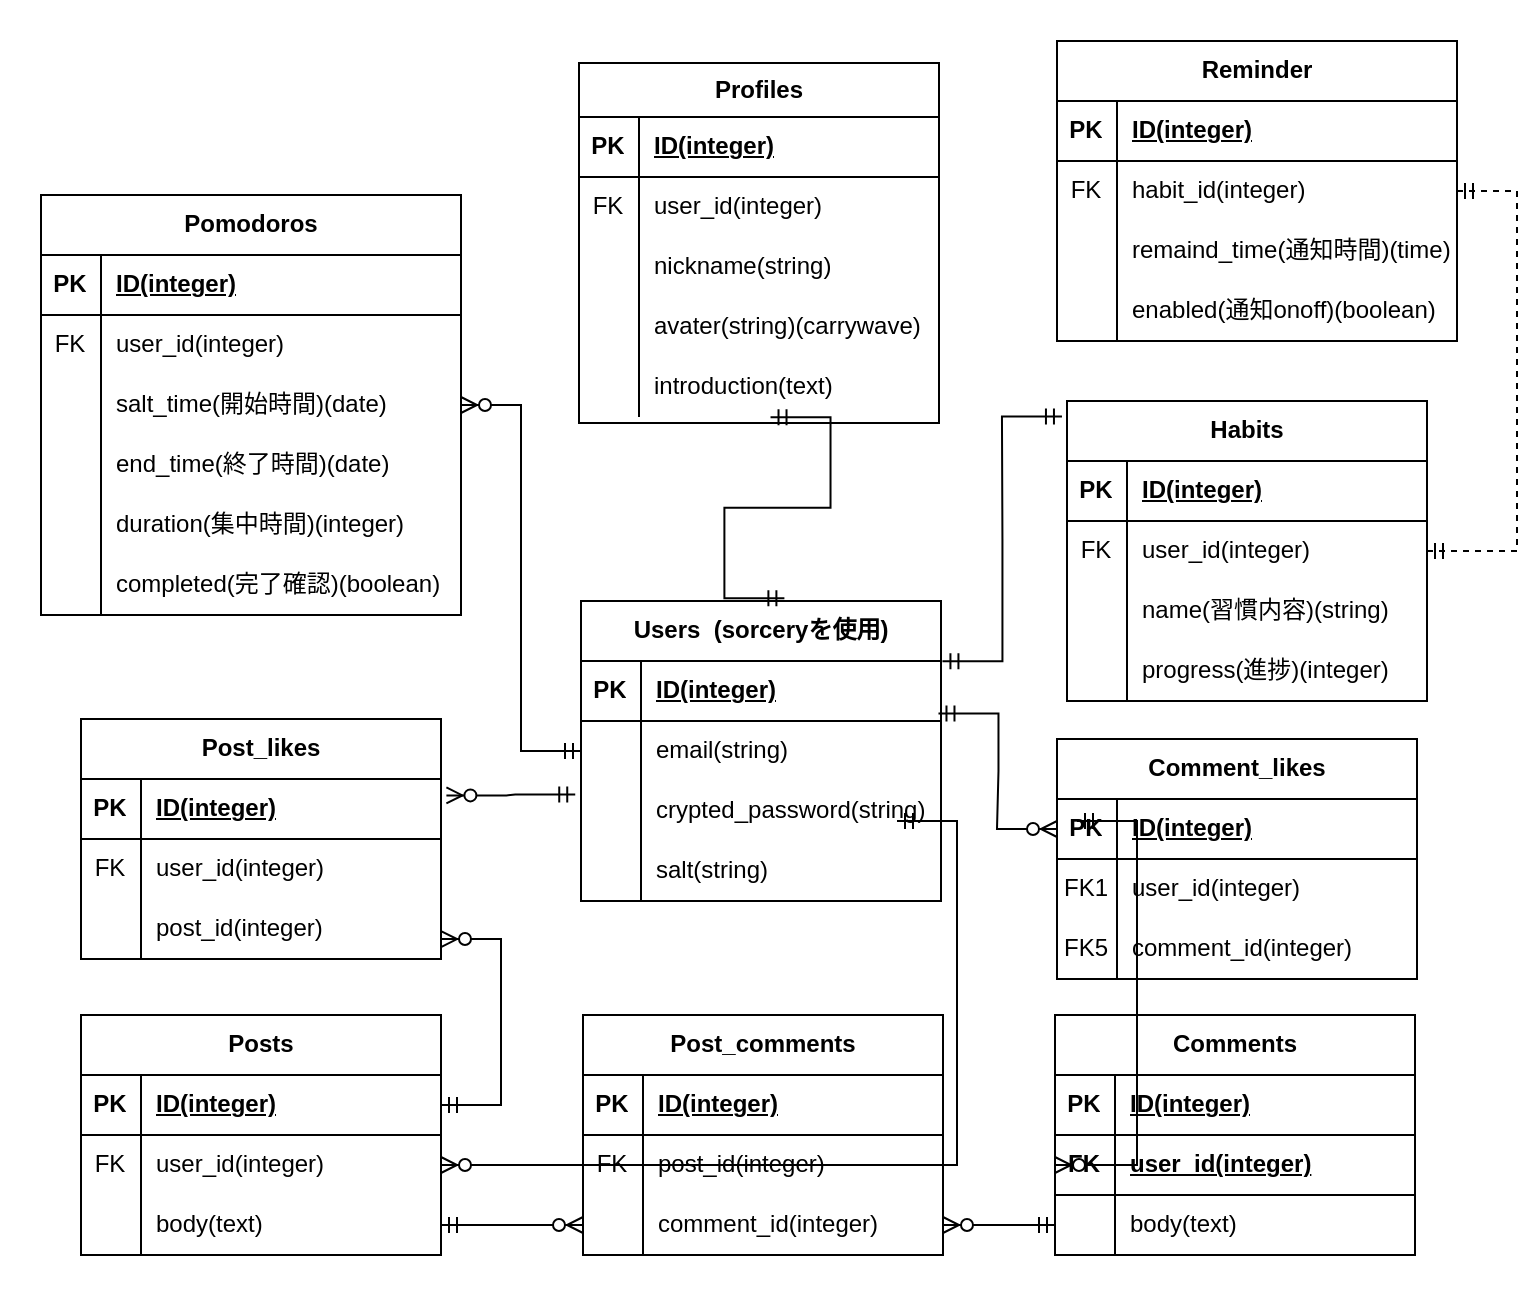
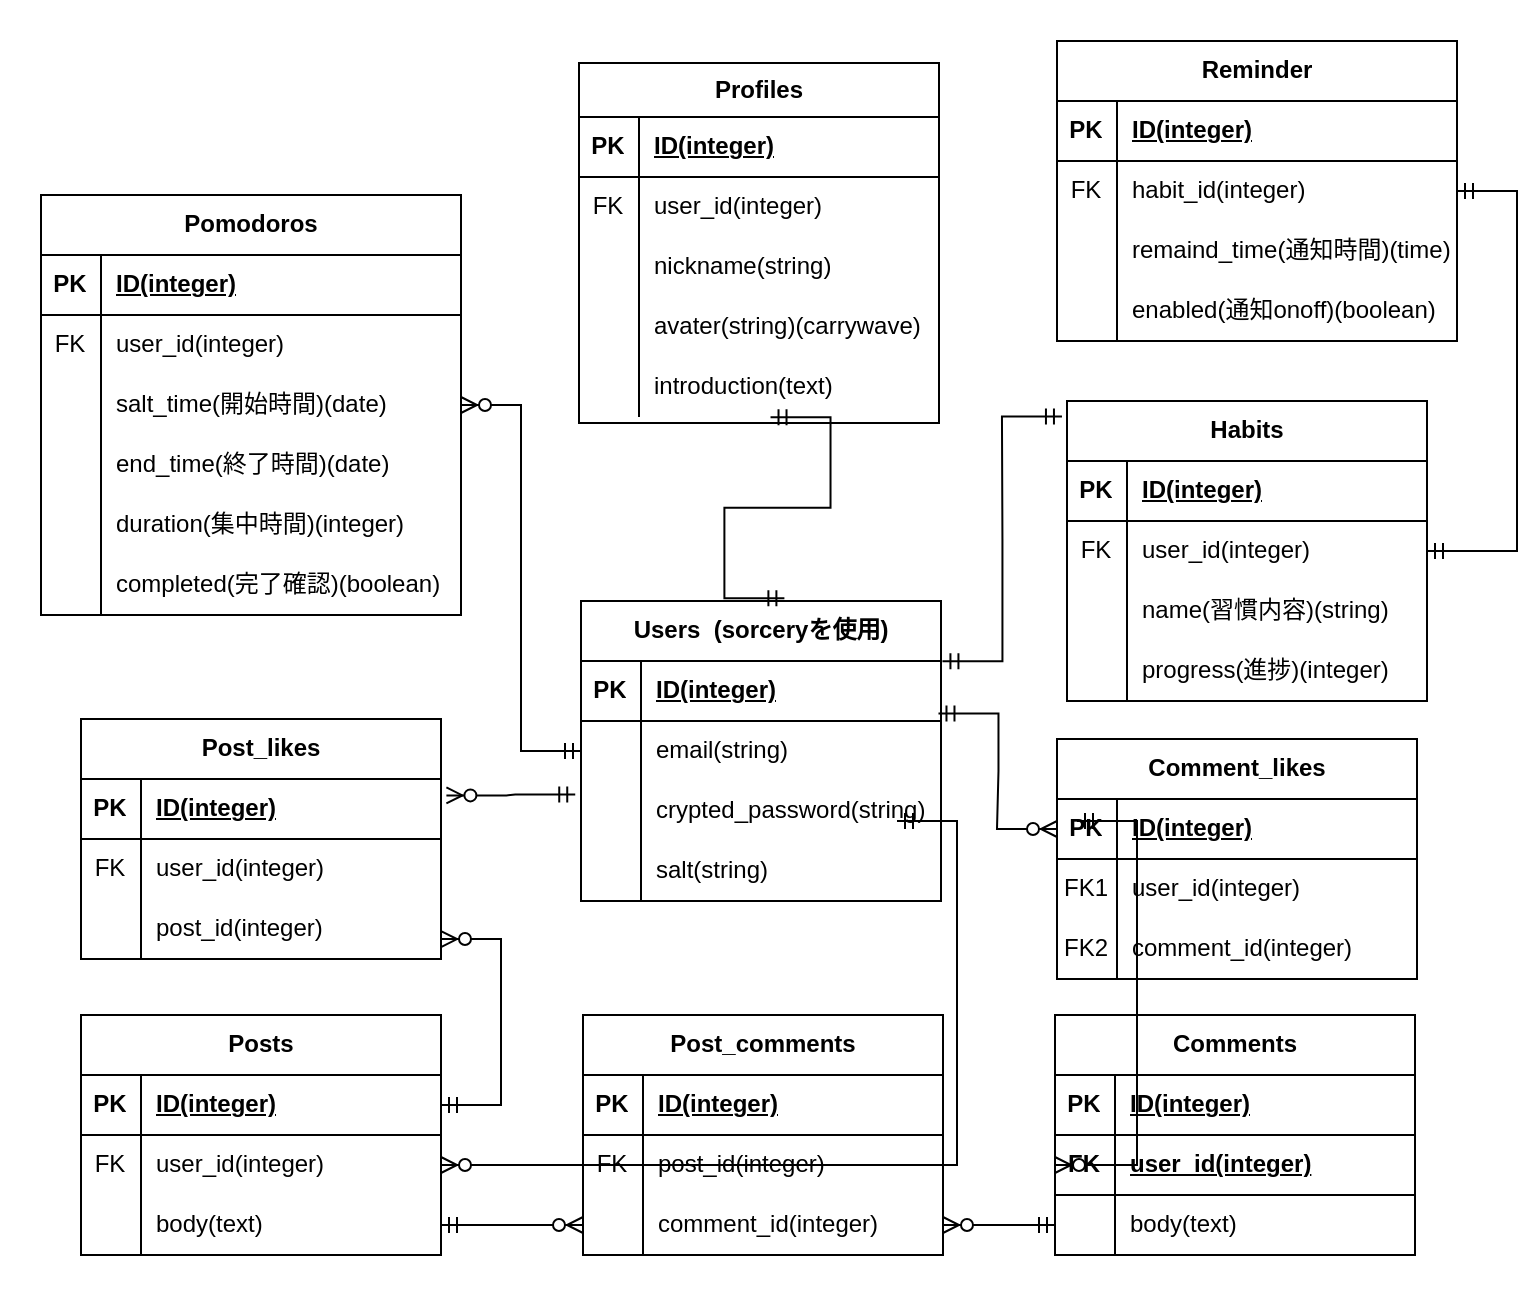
(1517, 387) -> (1517, 387)
(1087, 949) -> (1087, 949)
